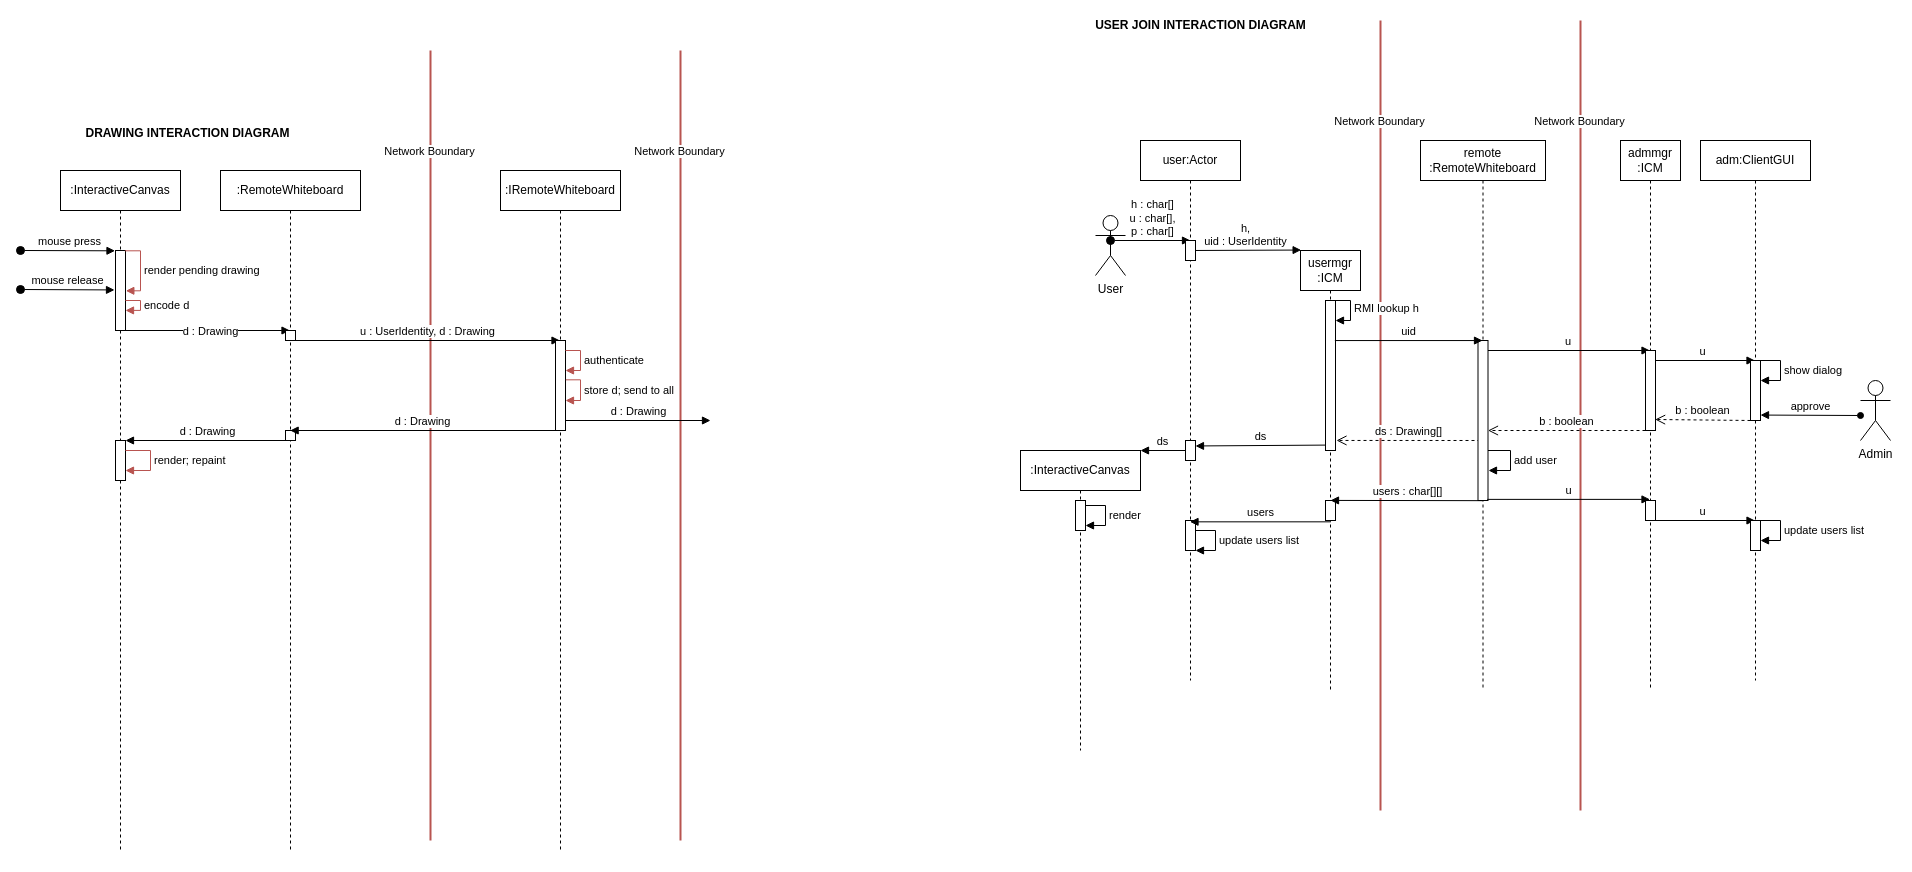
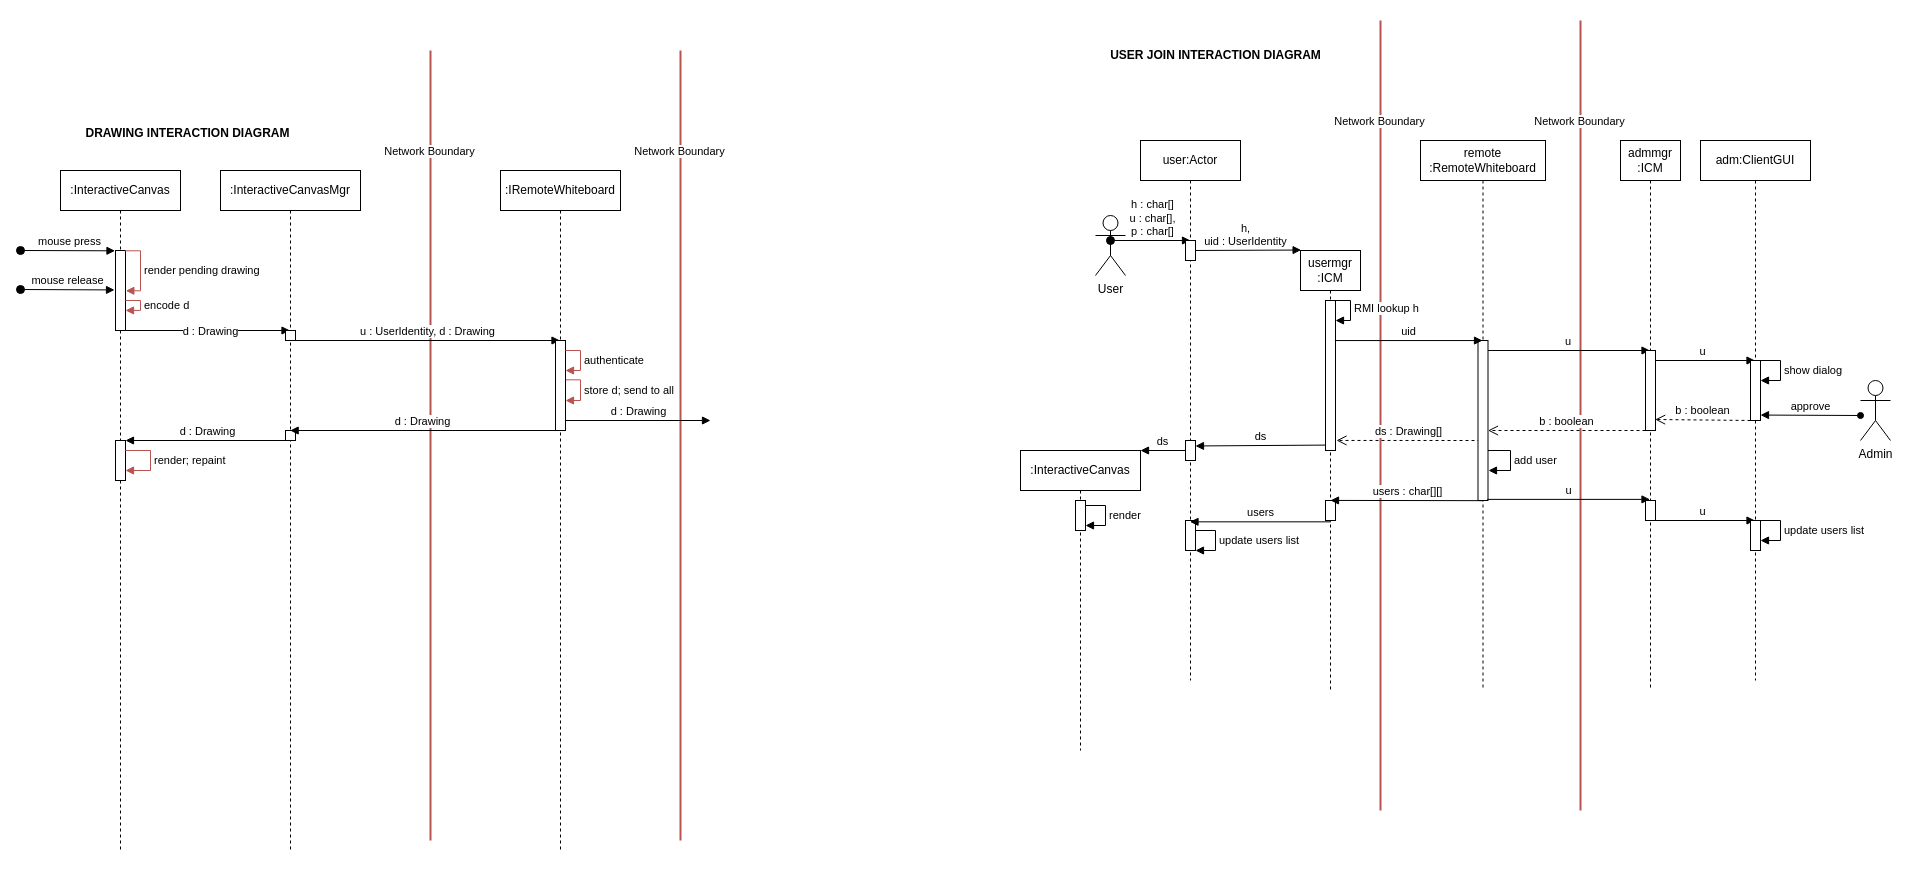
(1201, 26) -> (1216, 56)
(291, 191) -> (291, 191)
